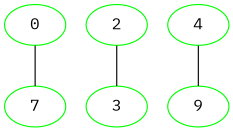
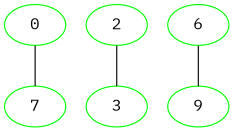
(198, 25) -> (198, 25)
